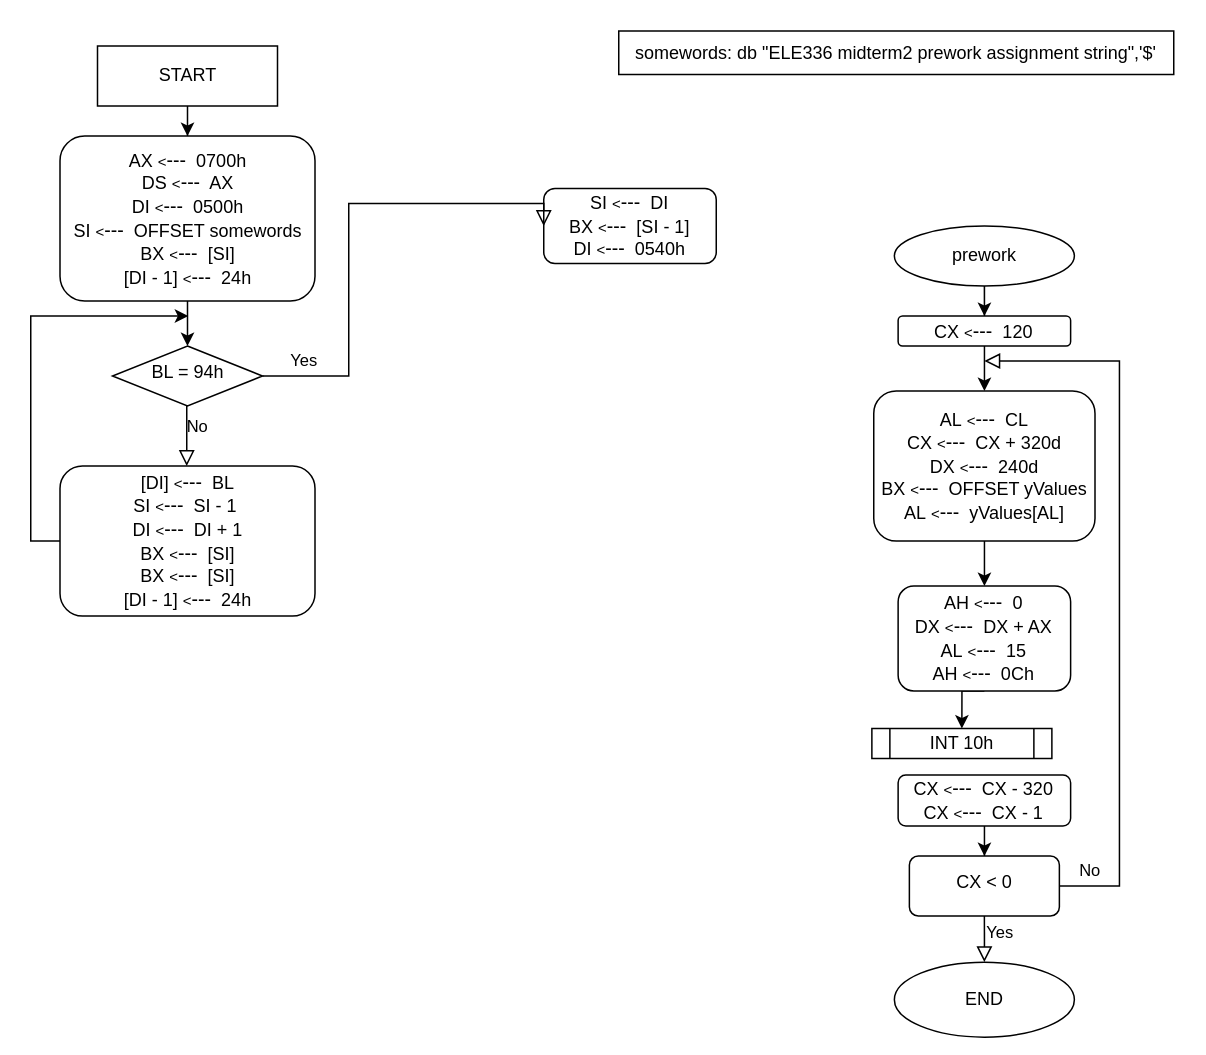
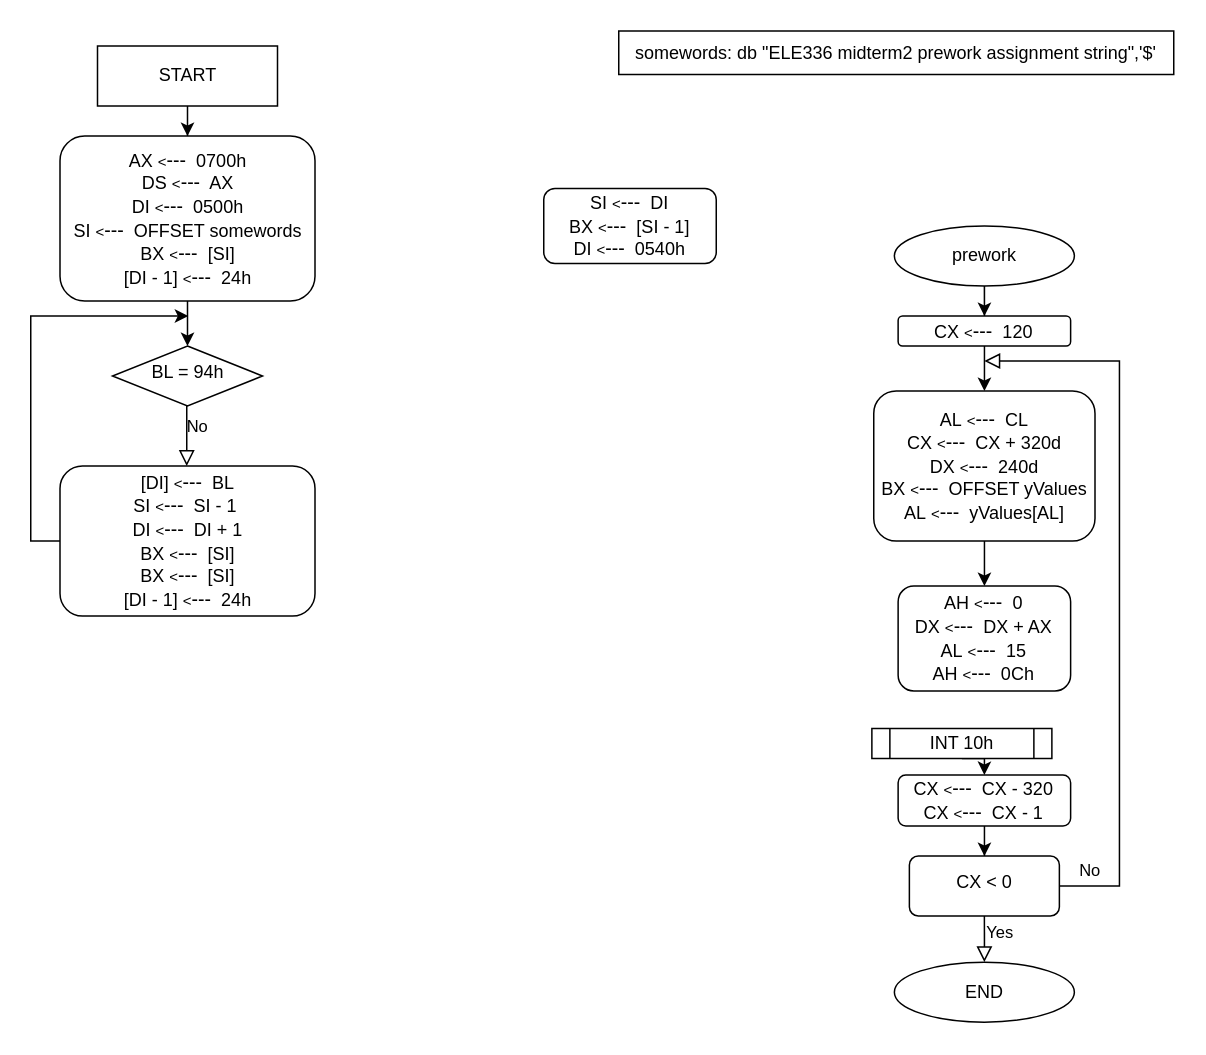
(349, 231) -> none
(962, 703) -> none
none -> (984, 761)
(984, 999) -> (984, 992)
